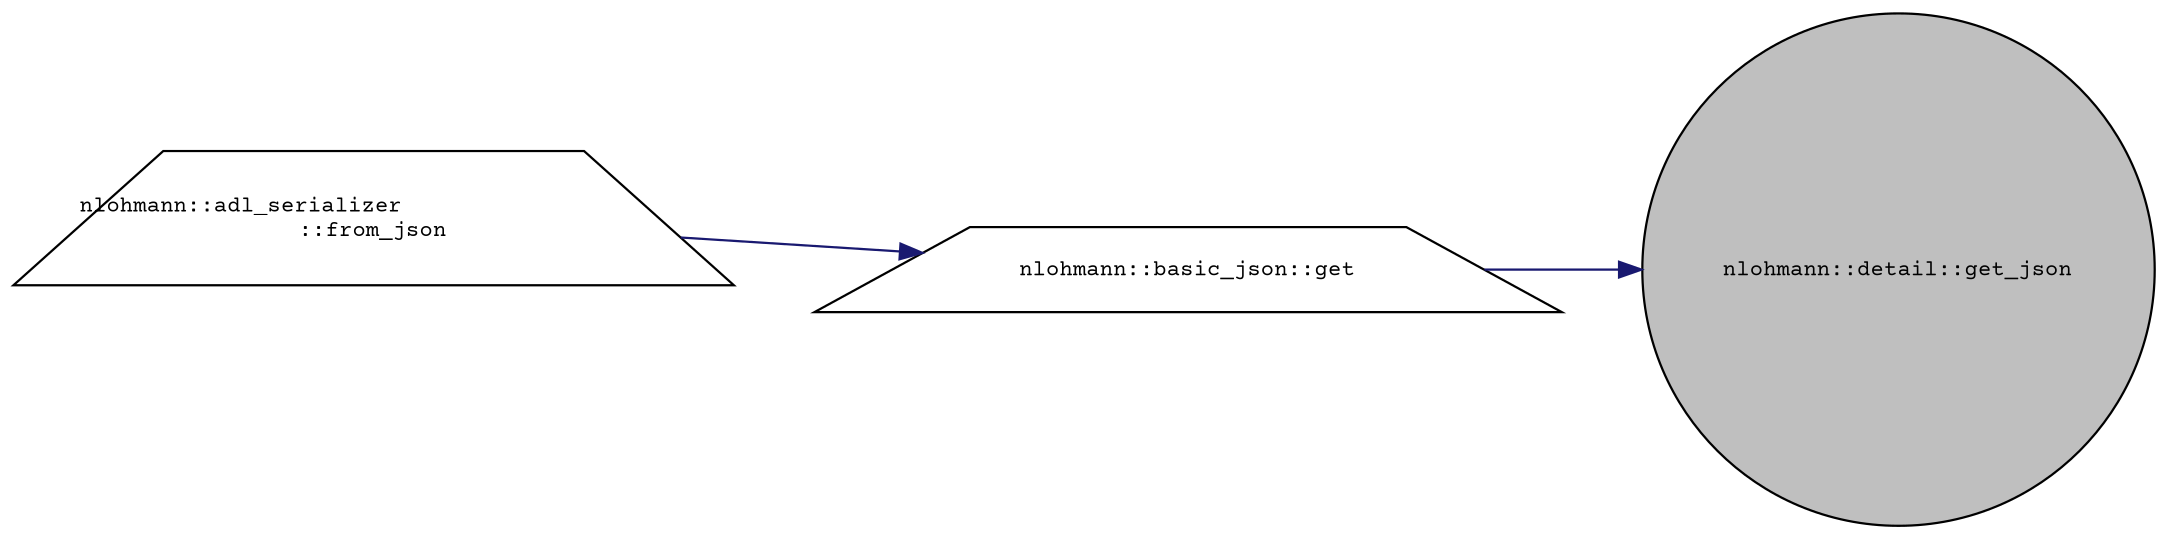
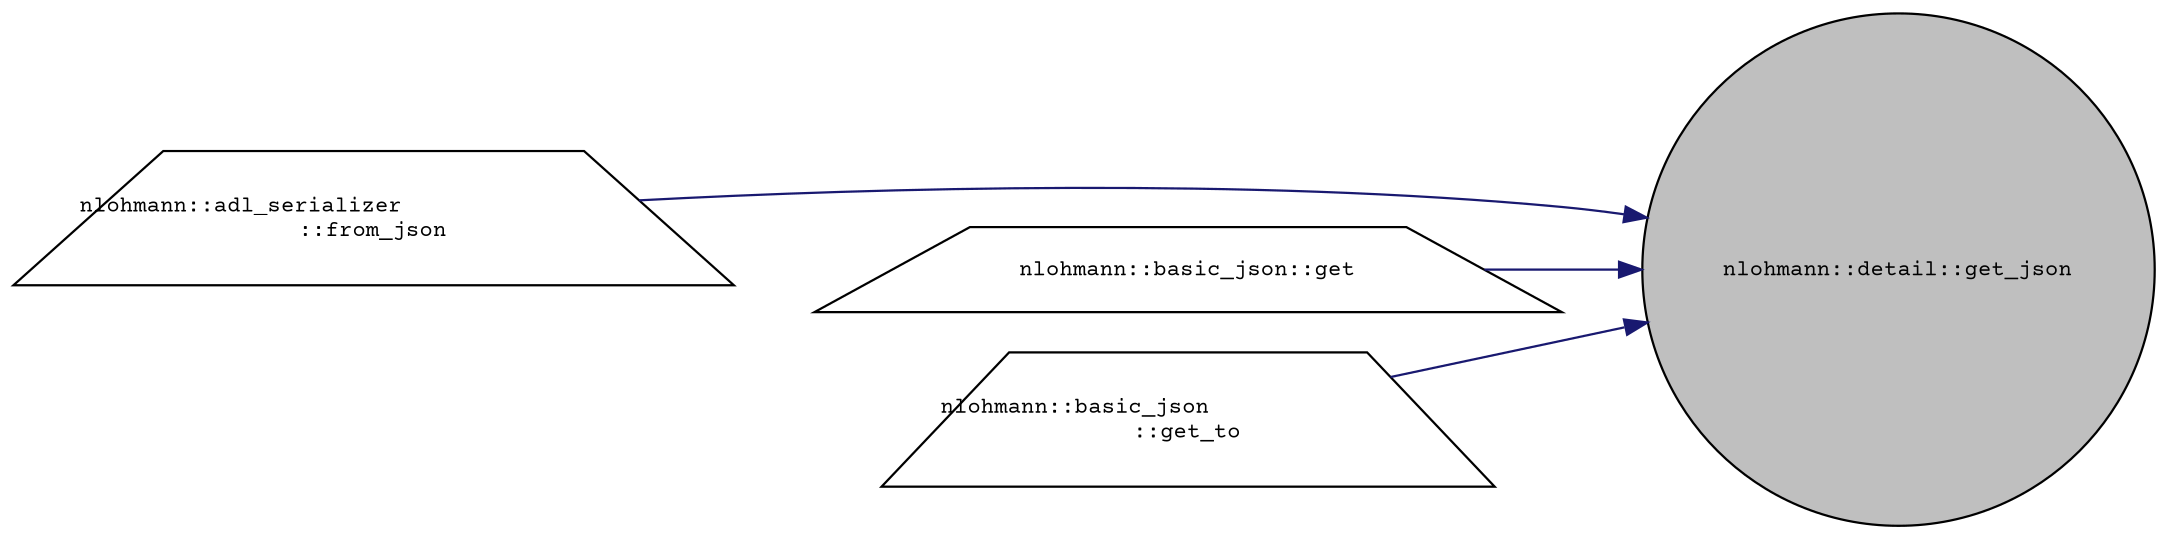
(790, 244) -> (1132, 188)
none -> (1188, 420)
